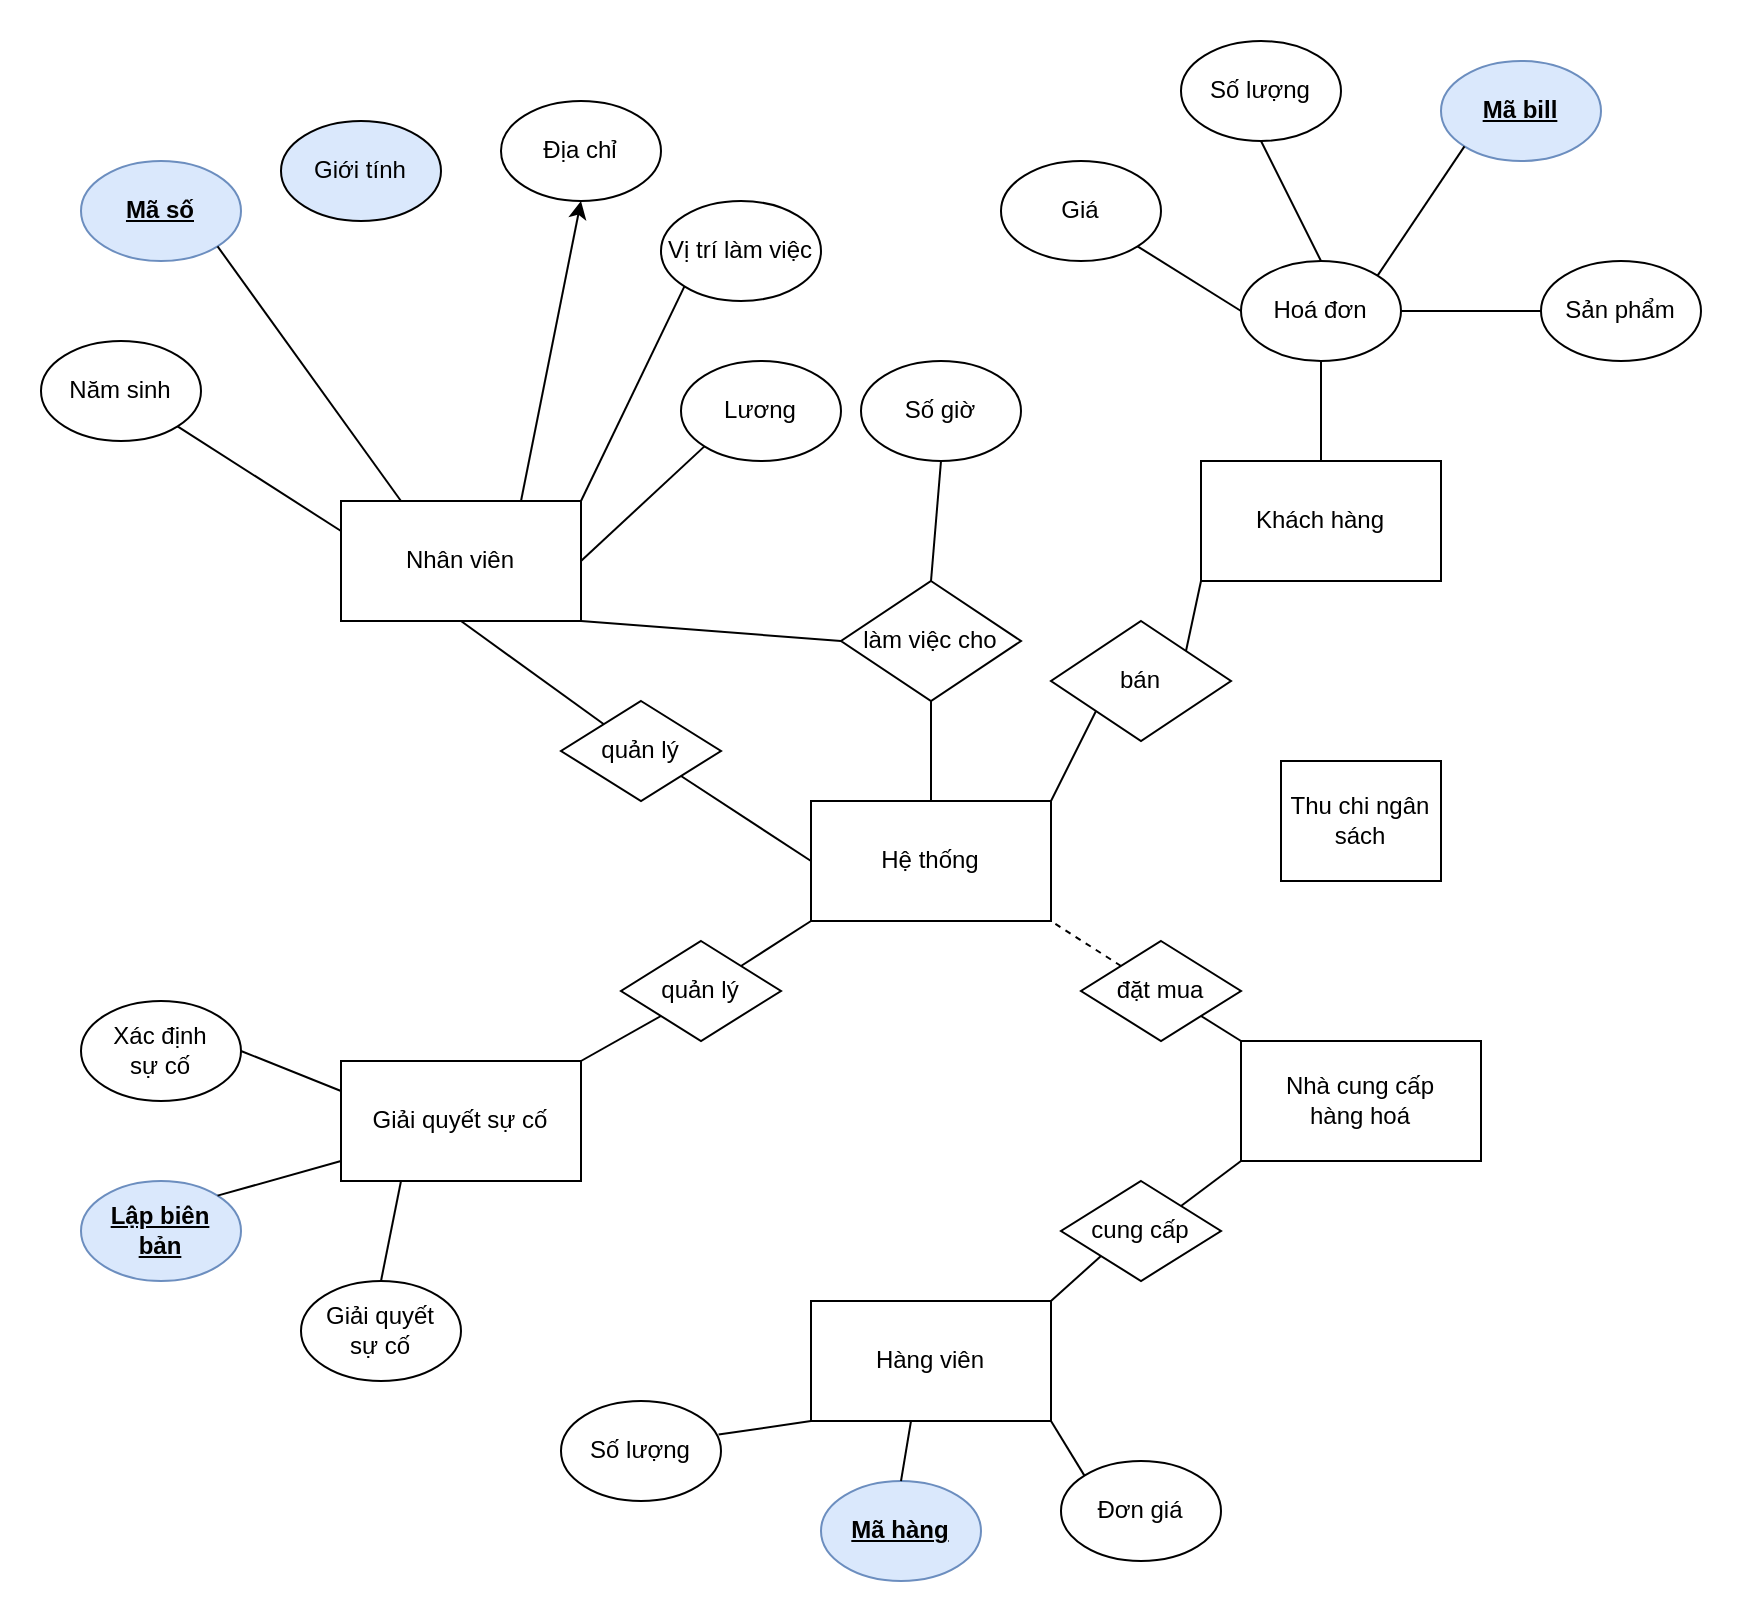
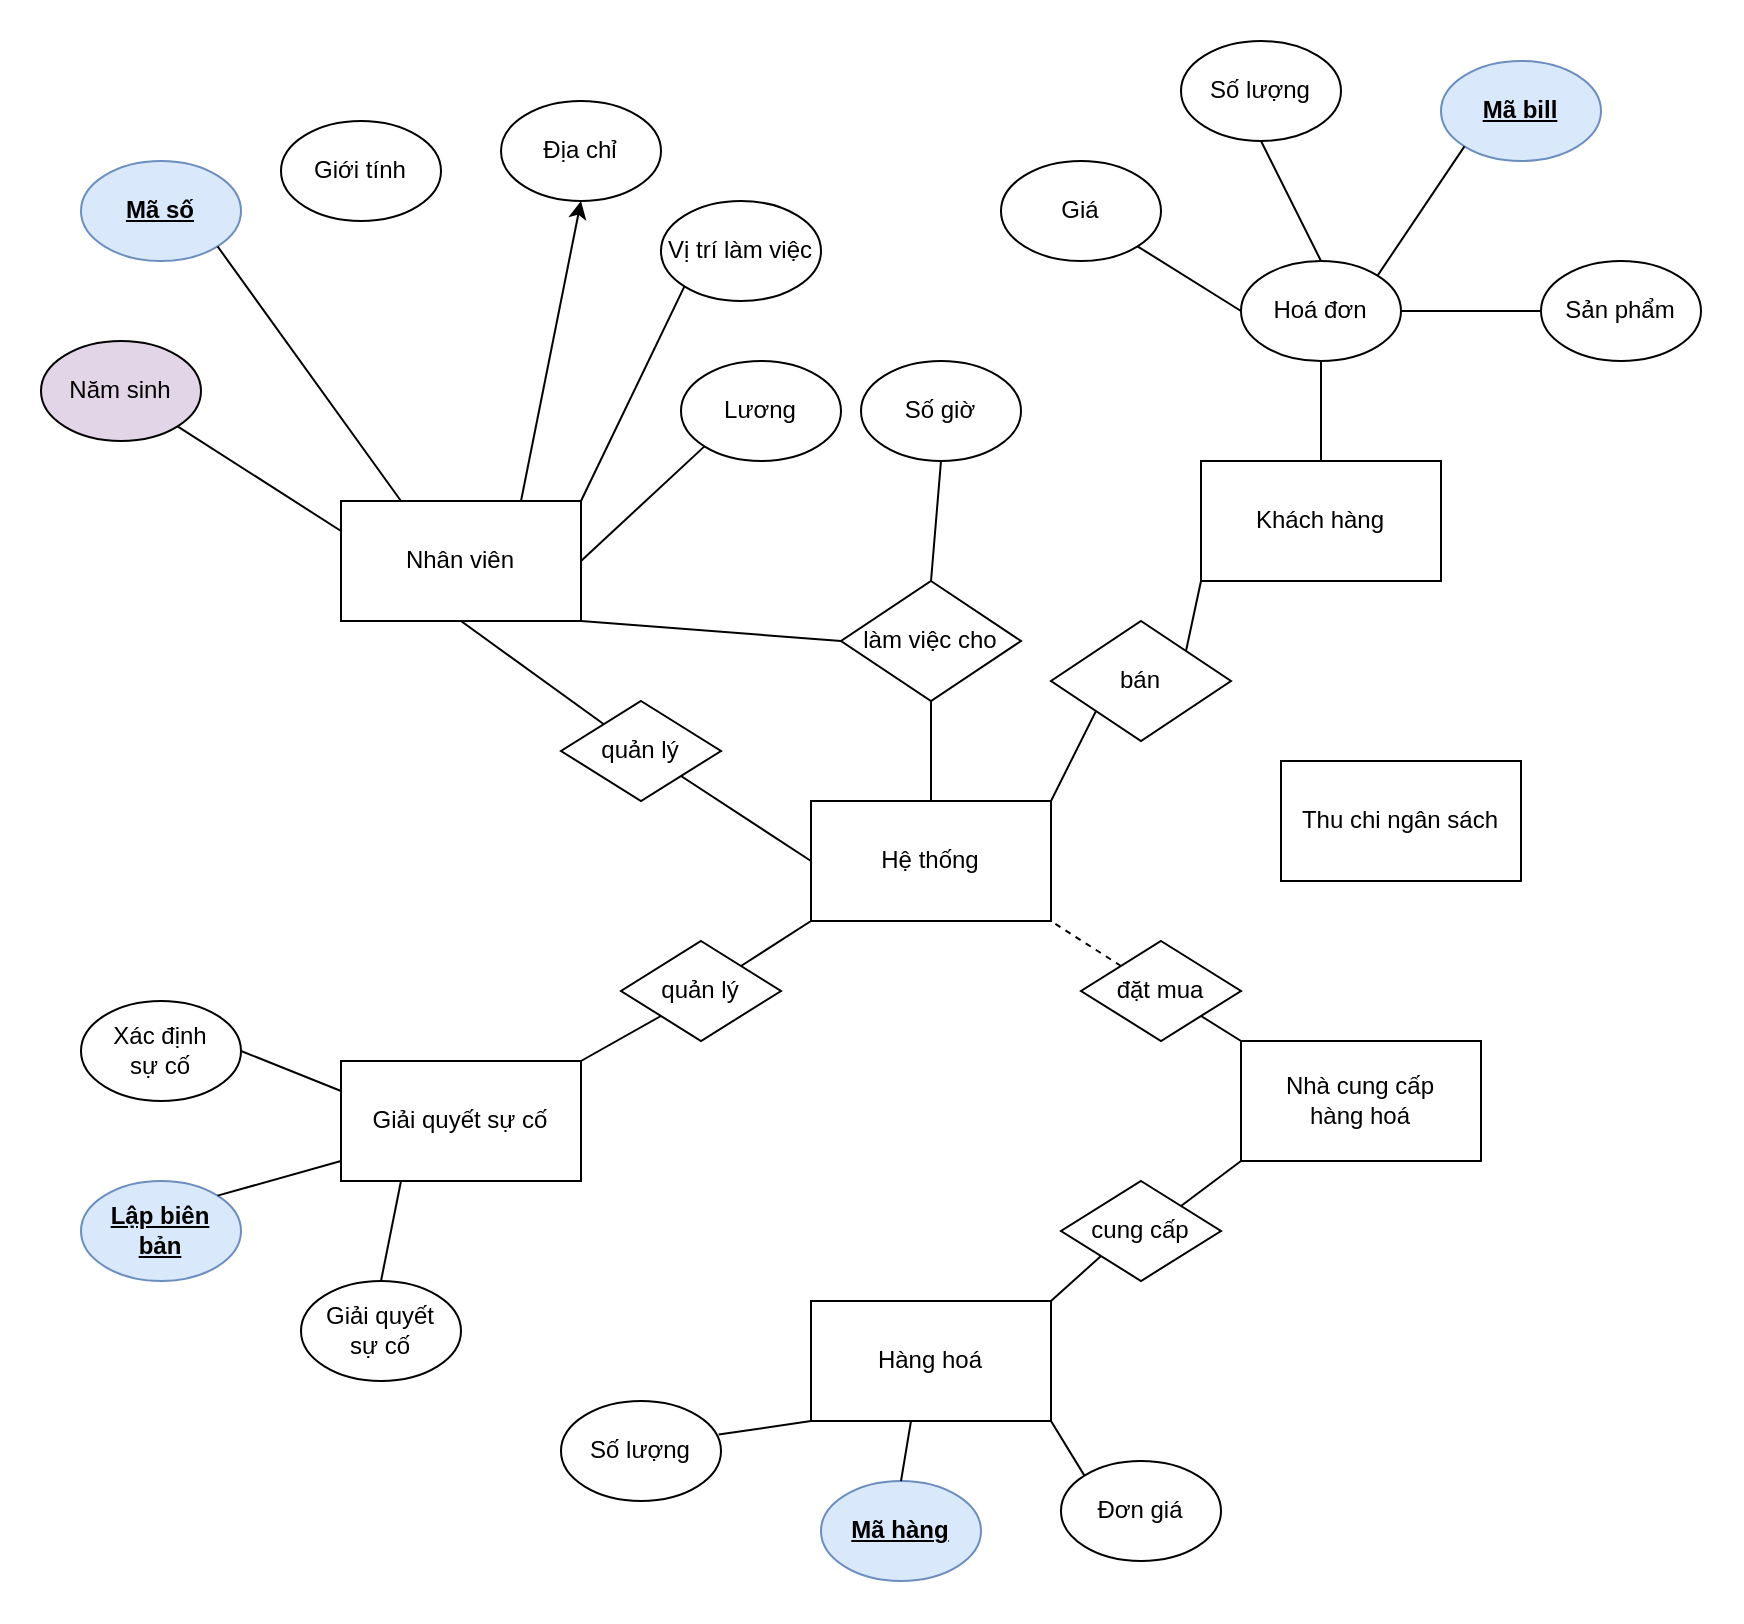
(361, 171) -> (361, 171)
(121, 391) -> (121, 391)
(1361, 821) -> (1401, 821)
(931, 1361) -> (931, 1361)
